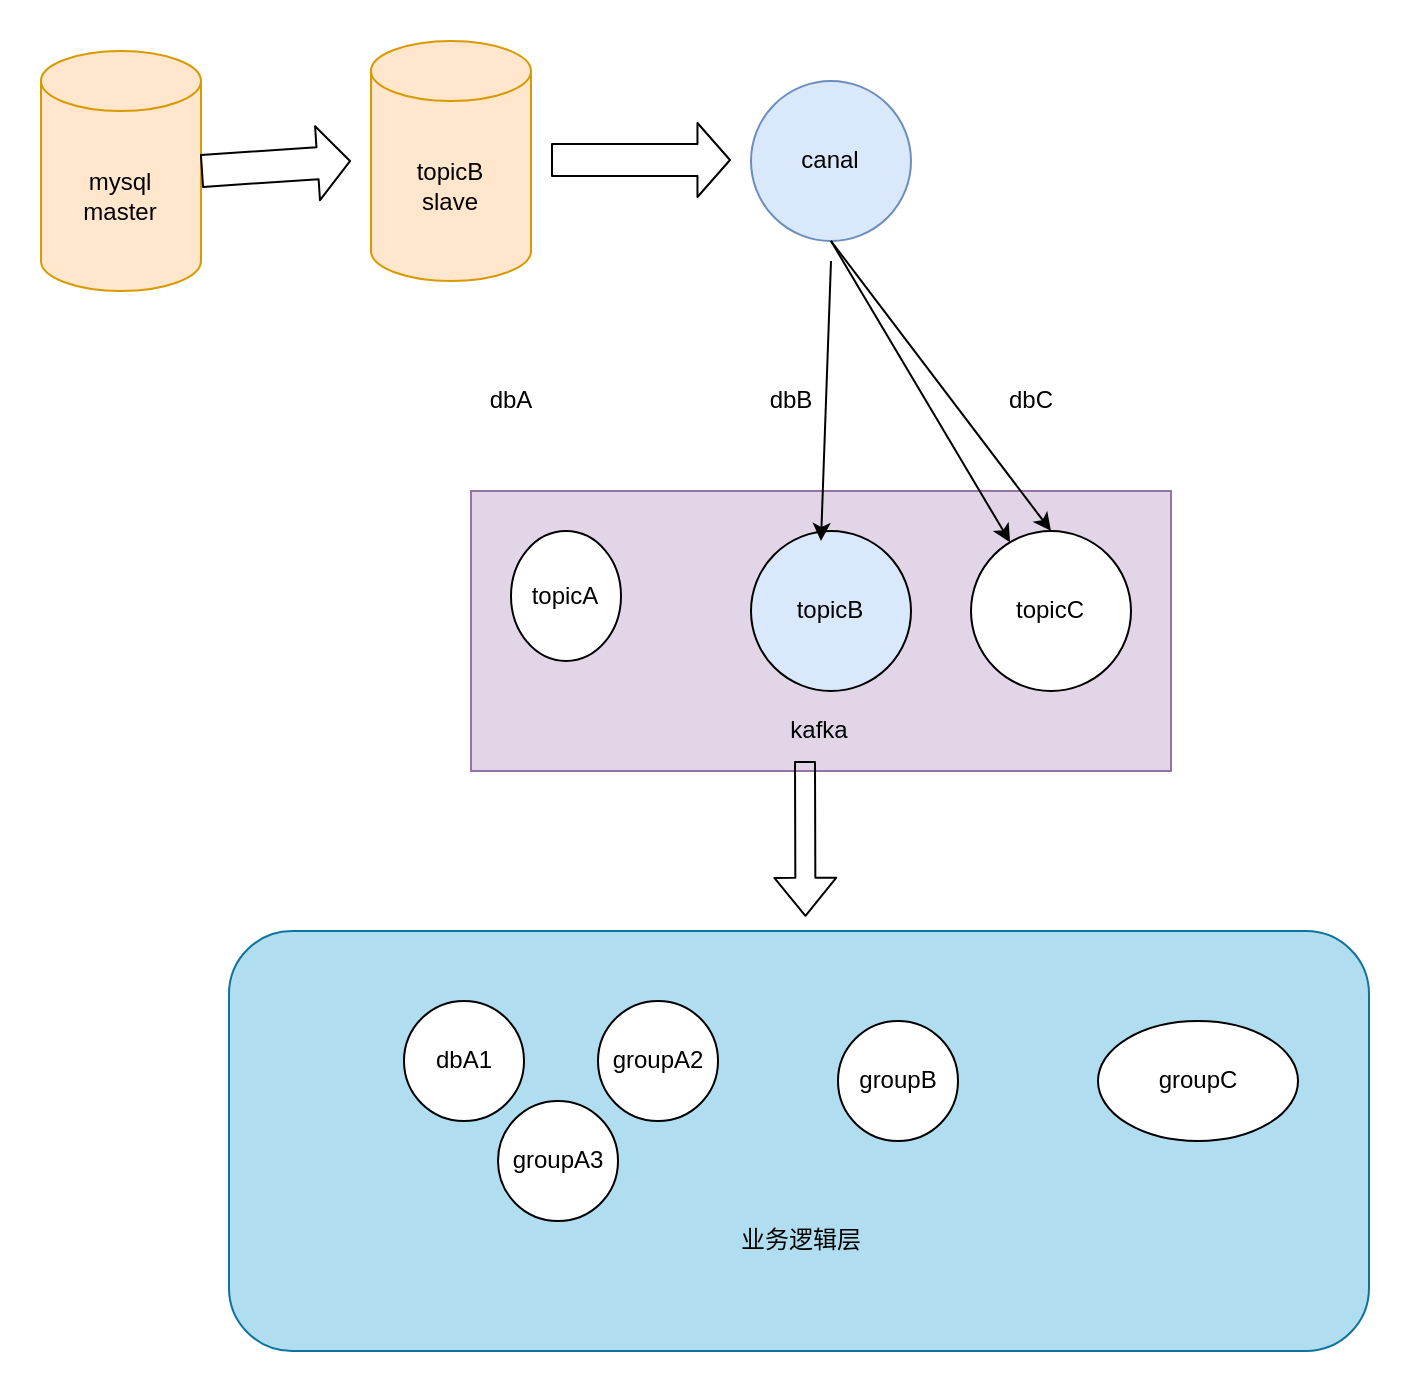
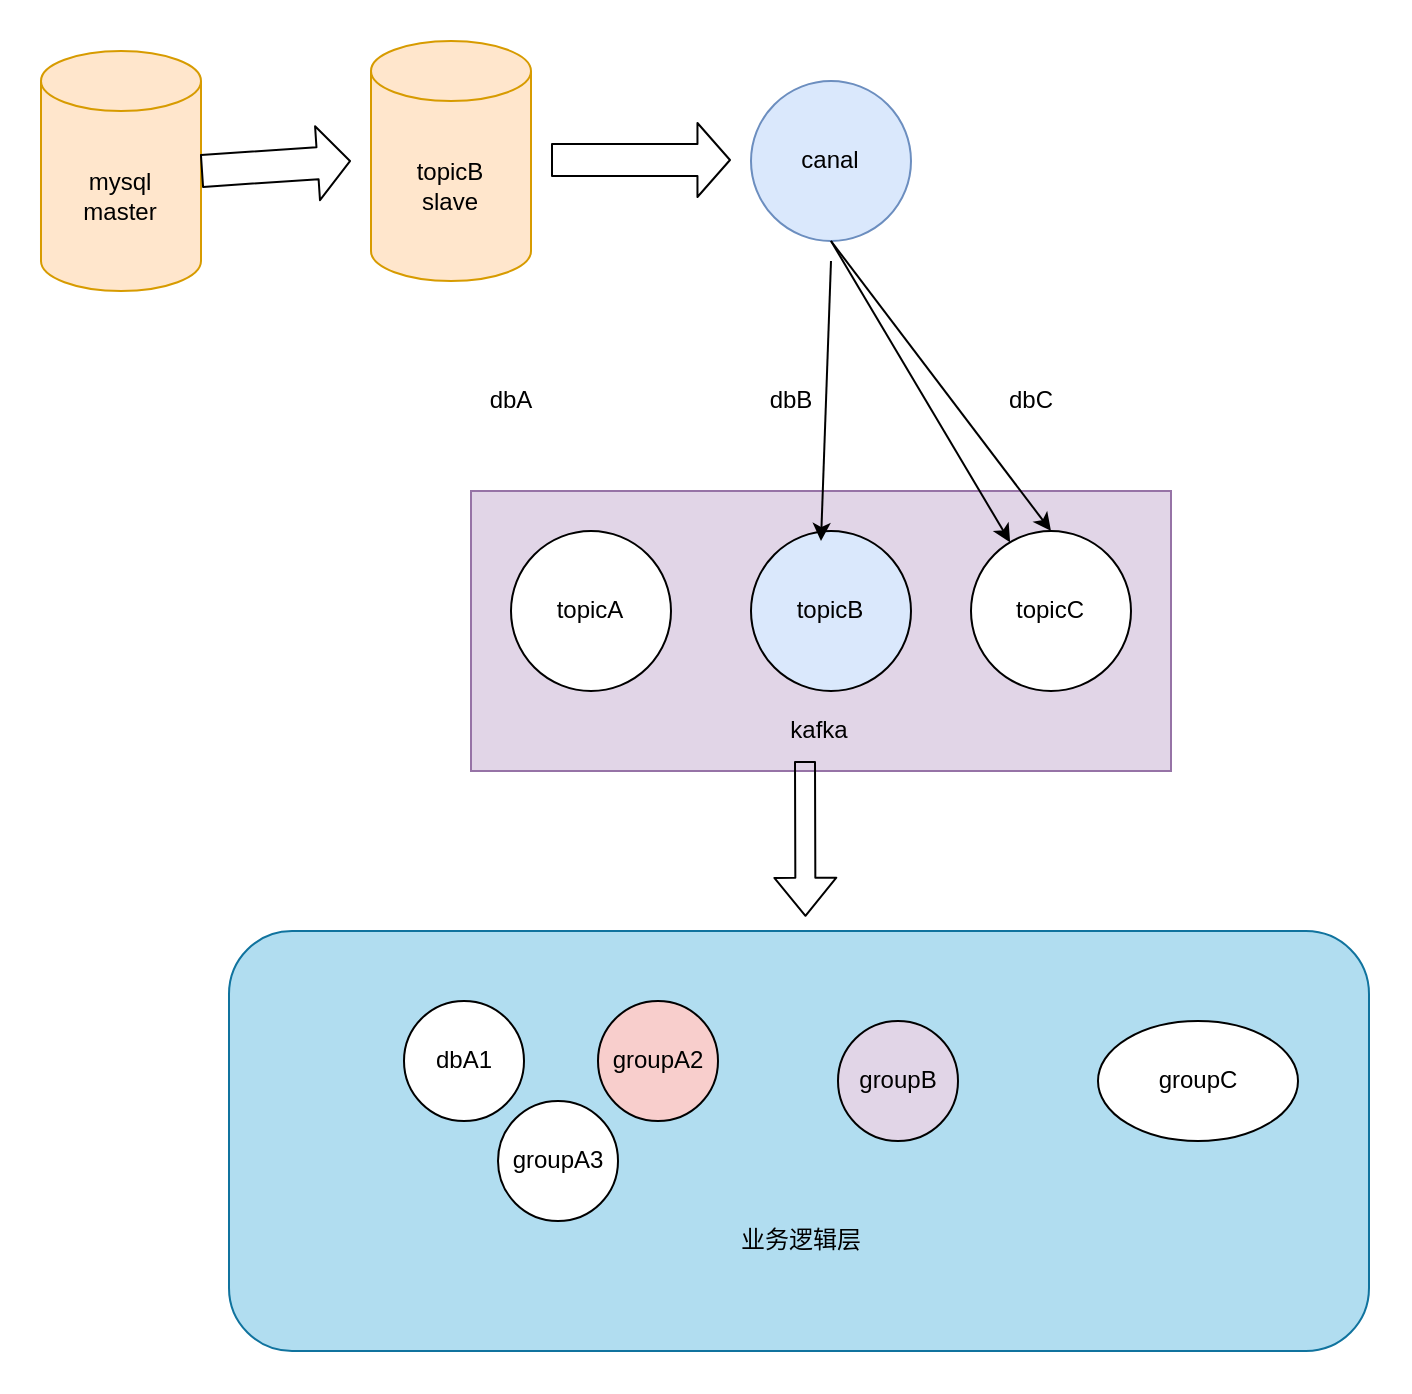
(566, 596) -> (591, 611)
(658, 1061) -> (658, 1061)
(898, 1081) -> (898, 1081)
